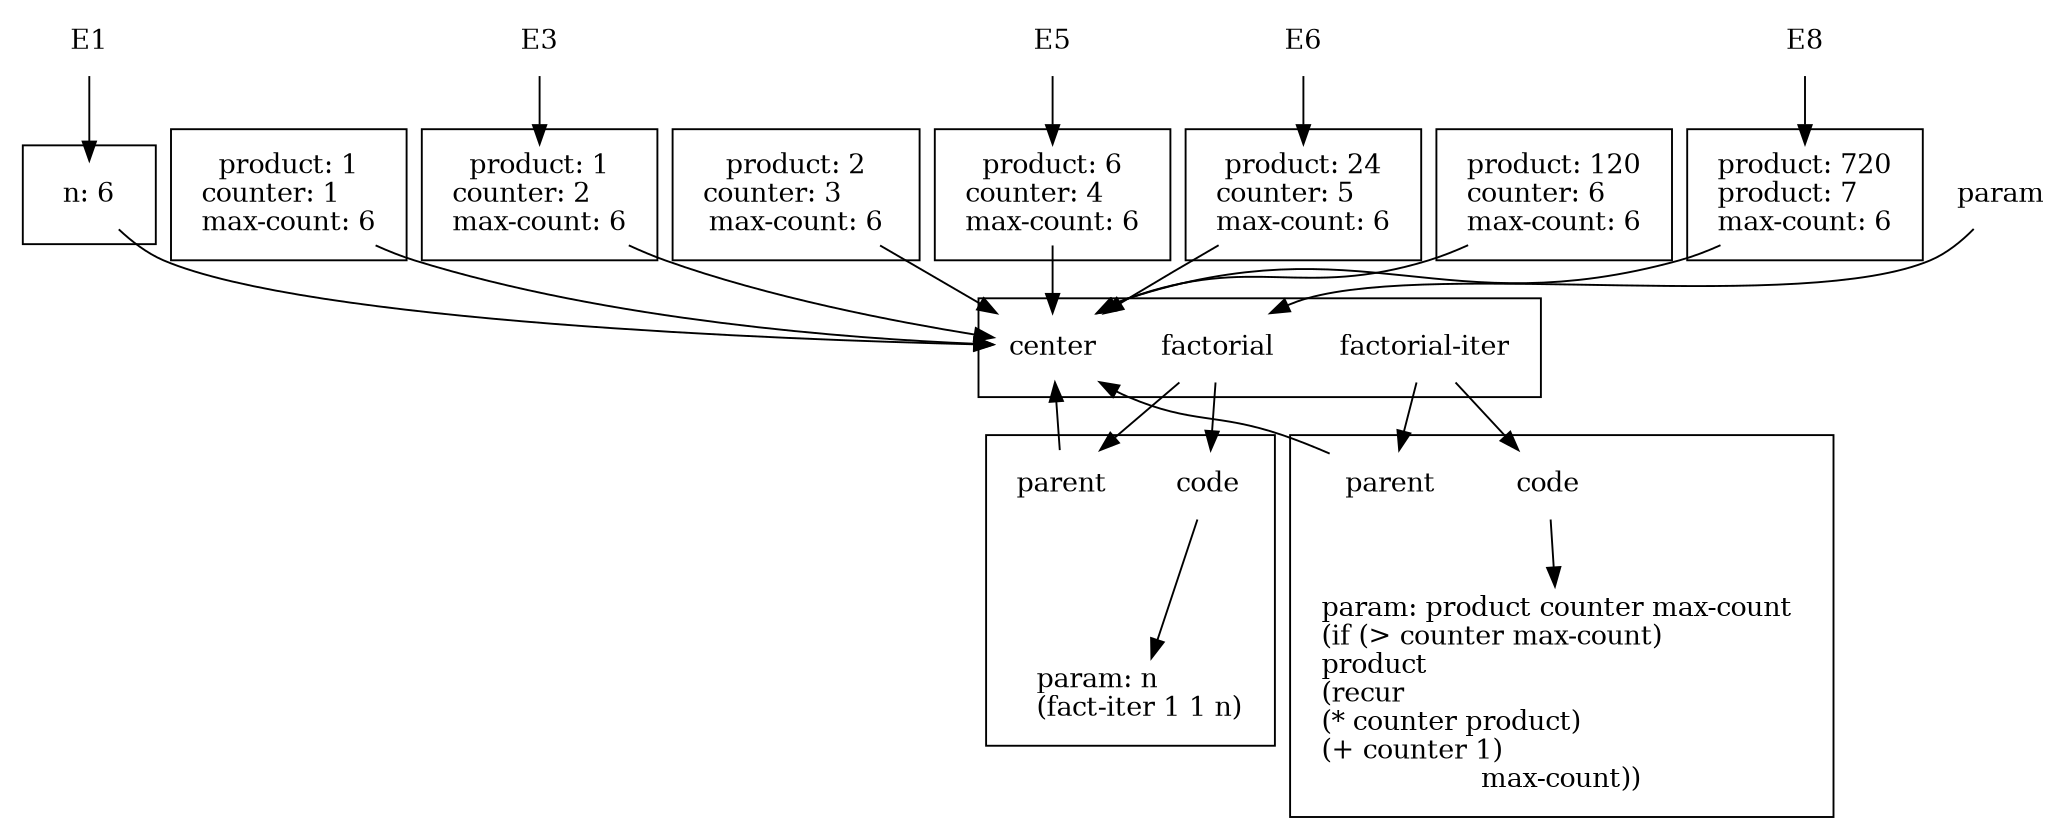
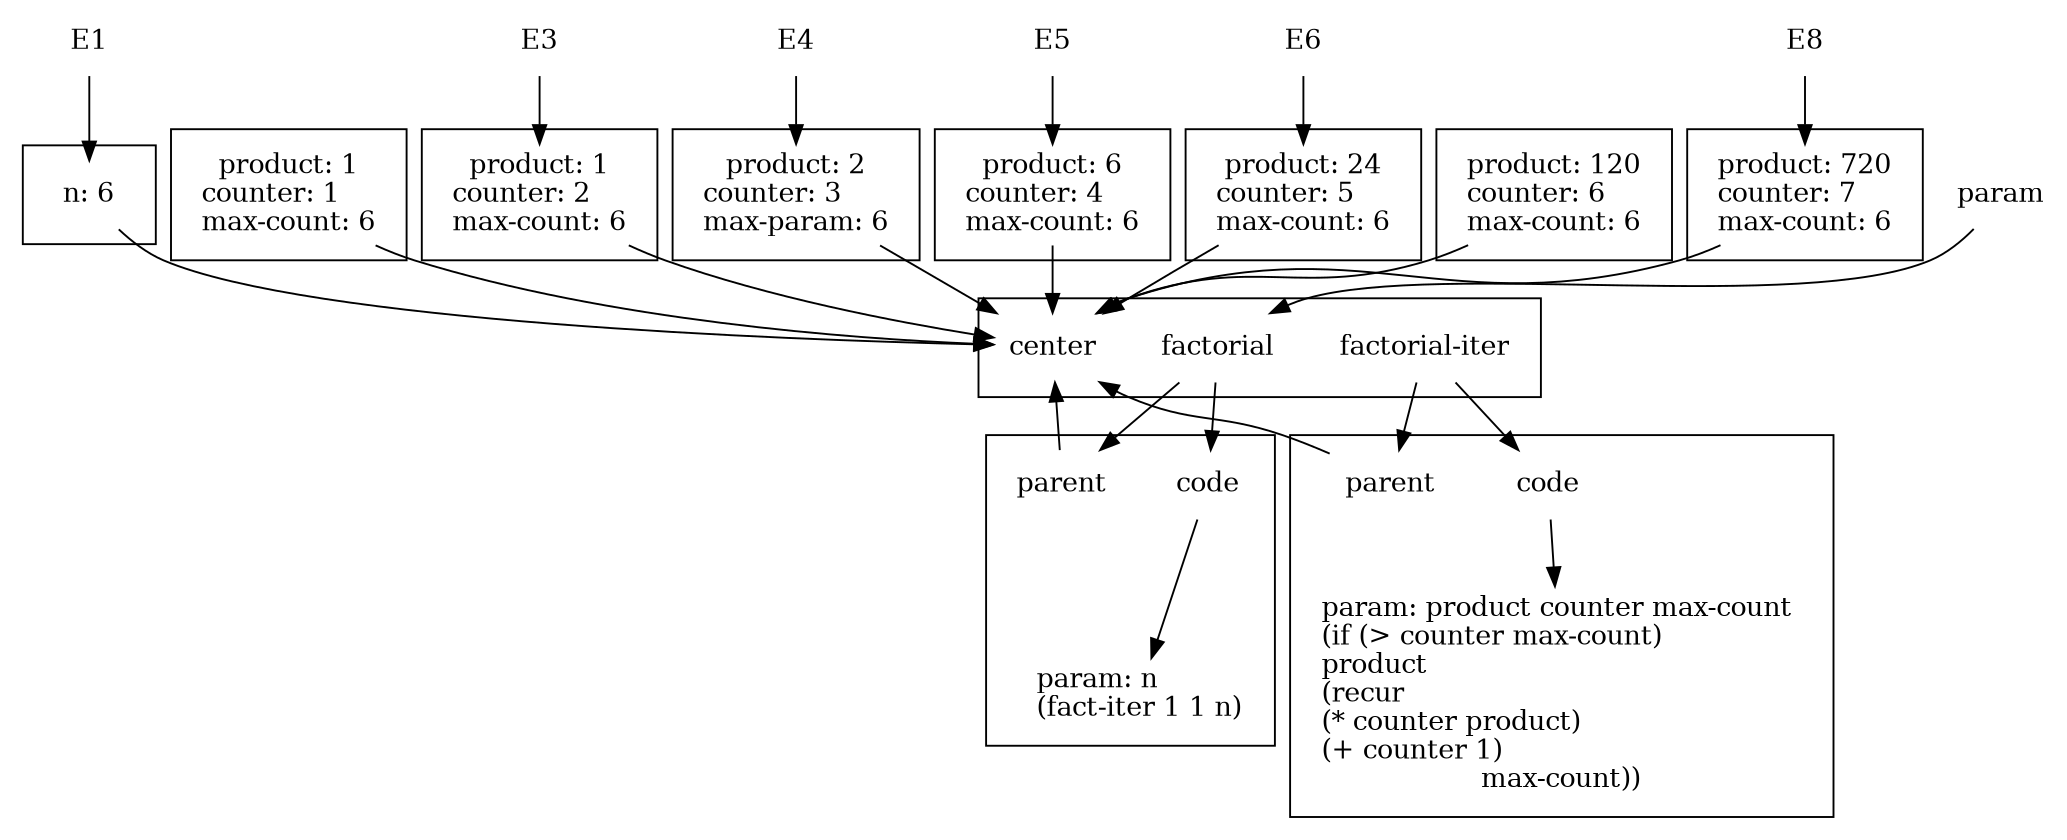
none -> (796, 42)
(796, 195) -> (796, 195)
(1805, 195) -> (1805, 195)
